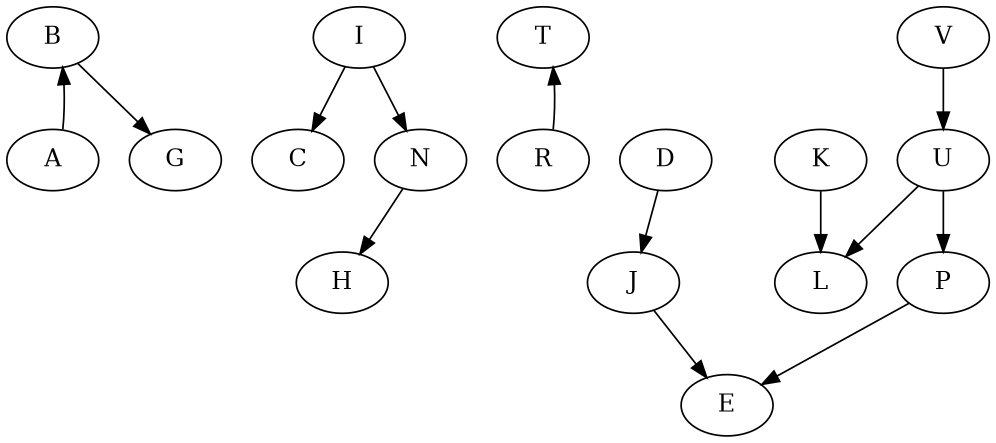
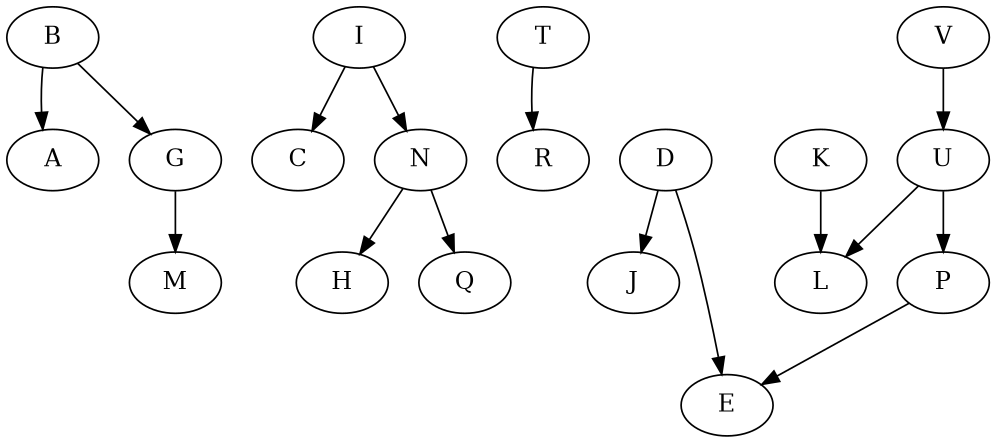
(64, 107) -> (41, 90)
(555, 107) -> (532, 90)
none -> (175, 283)
none -> (465, 283)
(675, 337) -> (700, 273)
